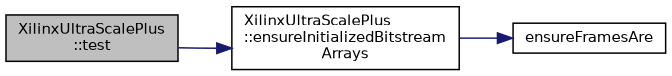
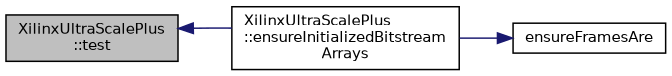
(197, 48) -> (213, 28)
